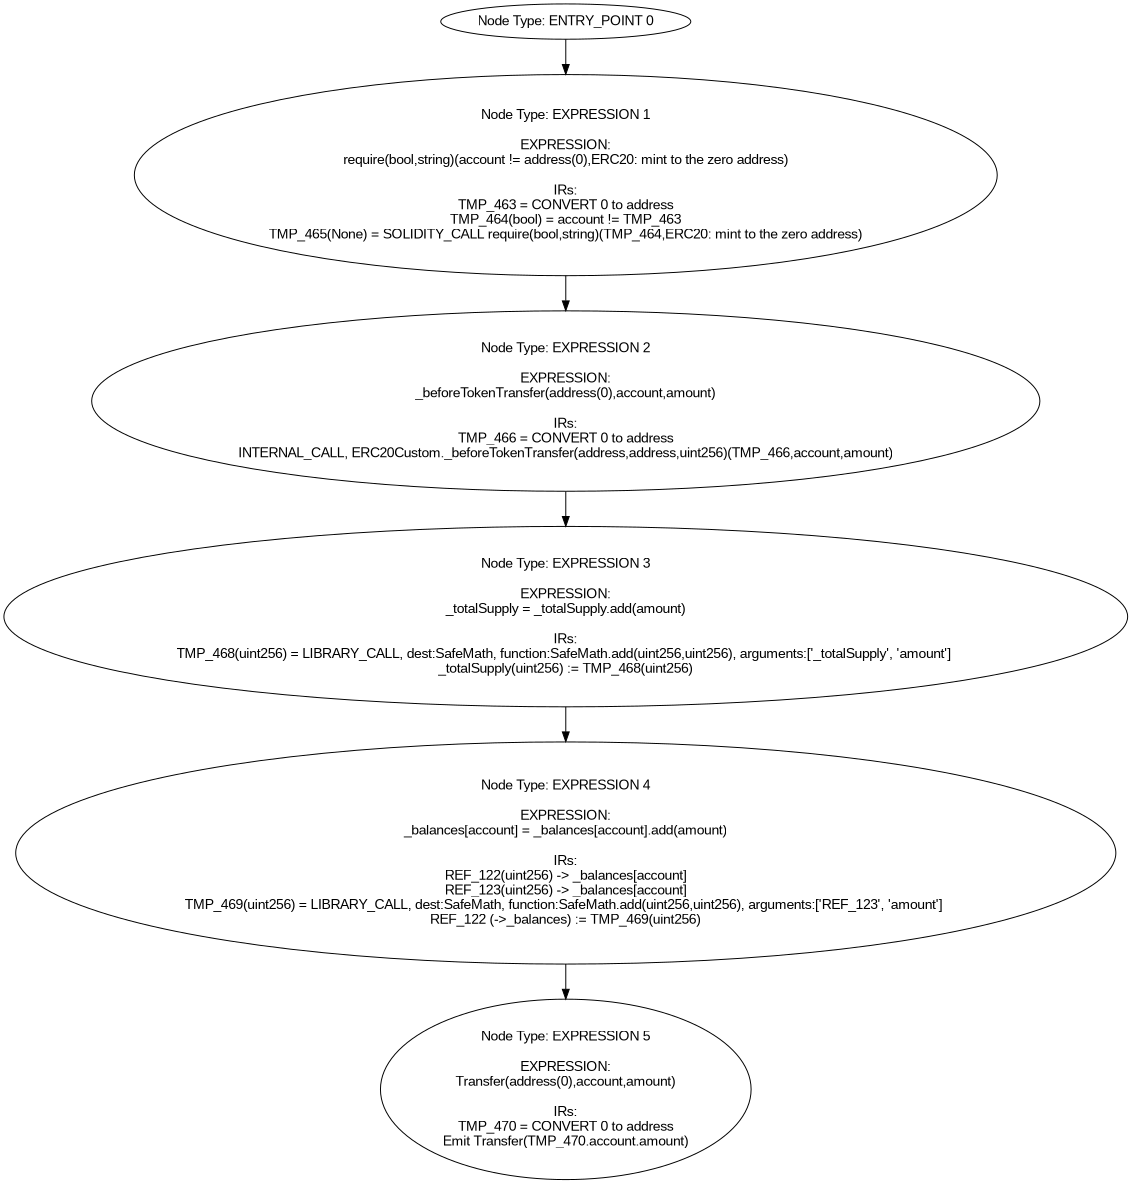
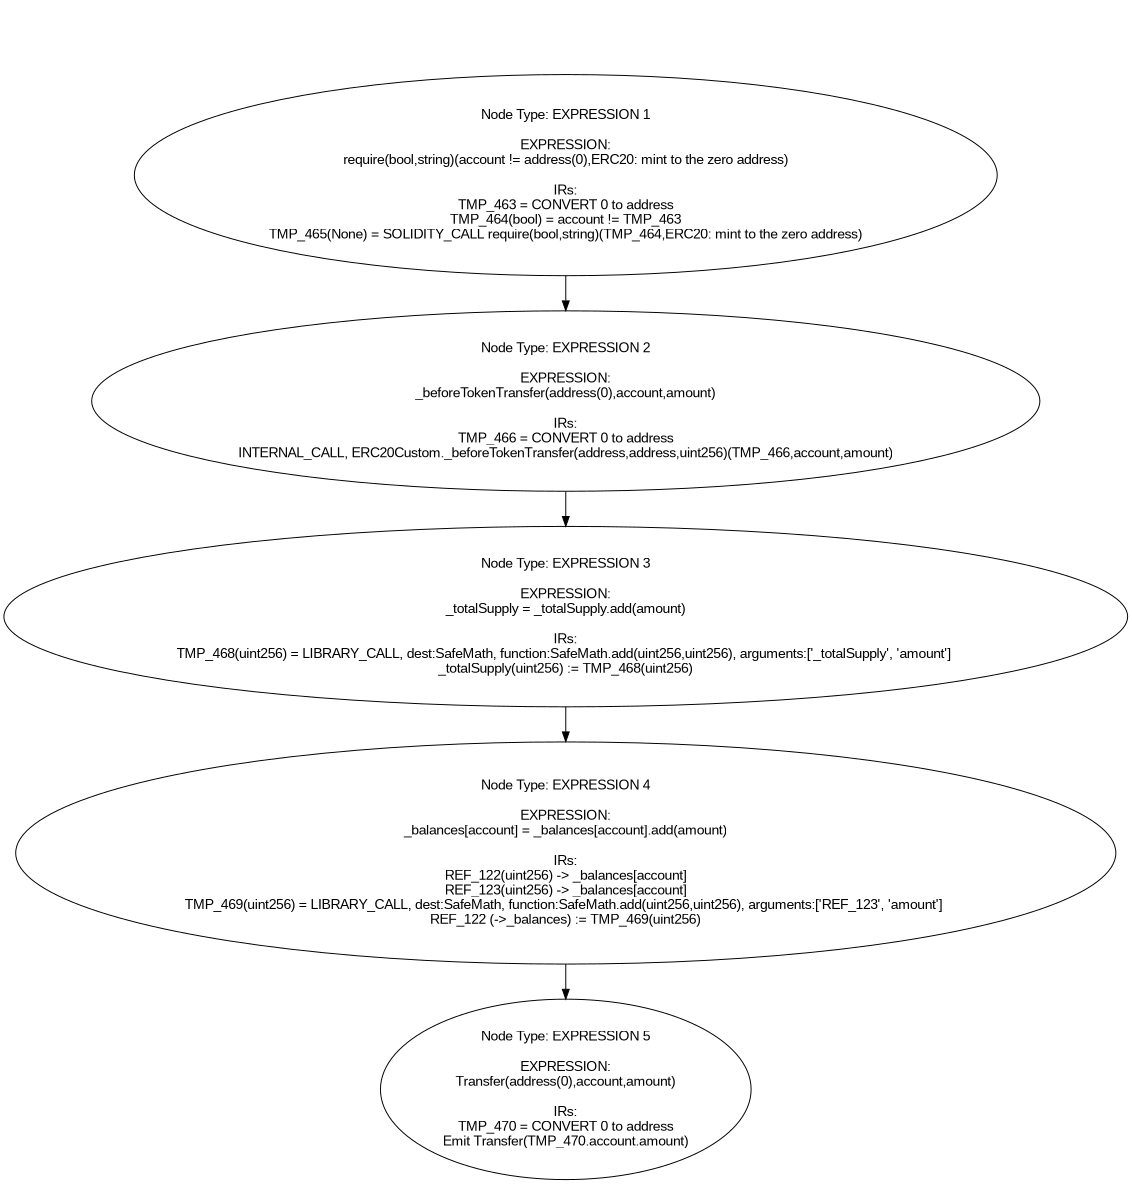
(566, 22) -> none
